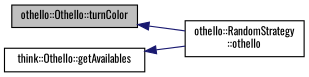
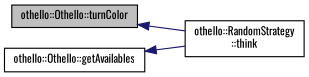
(245, 39) -> (245, 39)
(75, 60) -> (75, 60)
